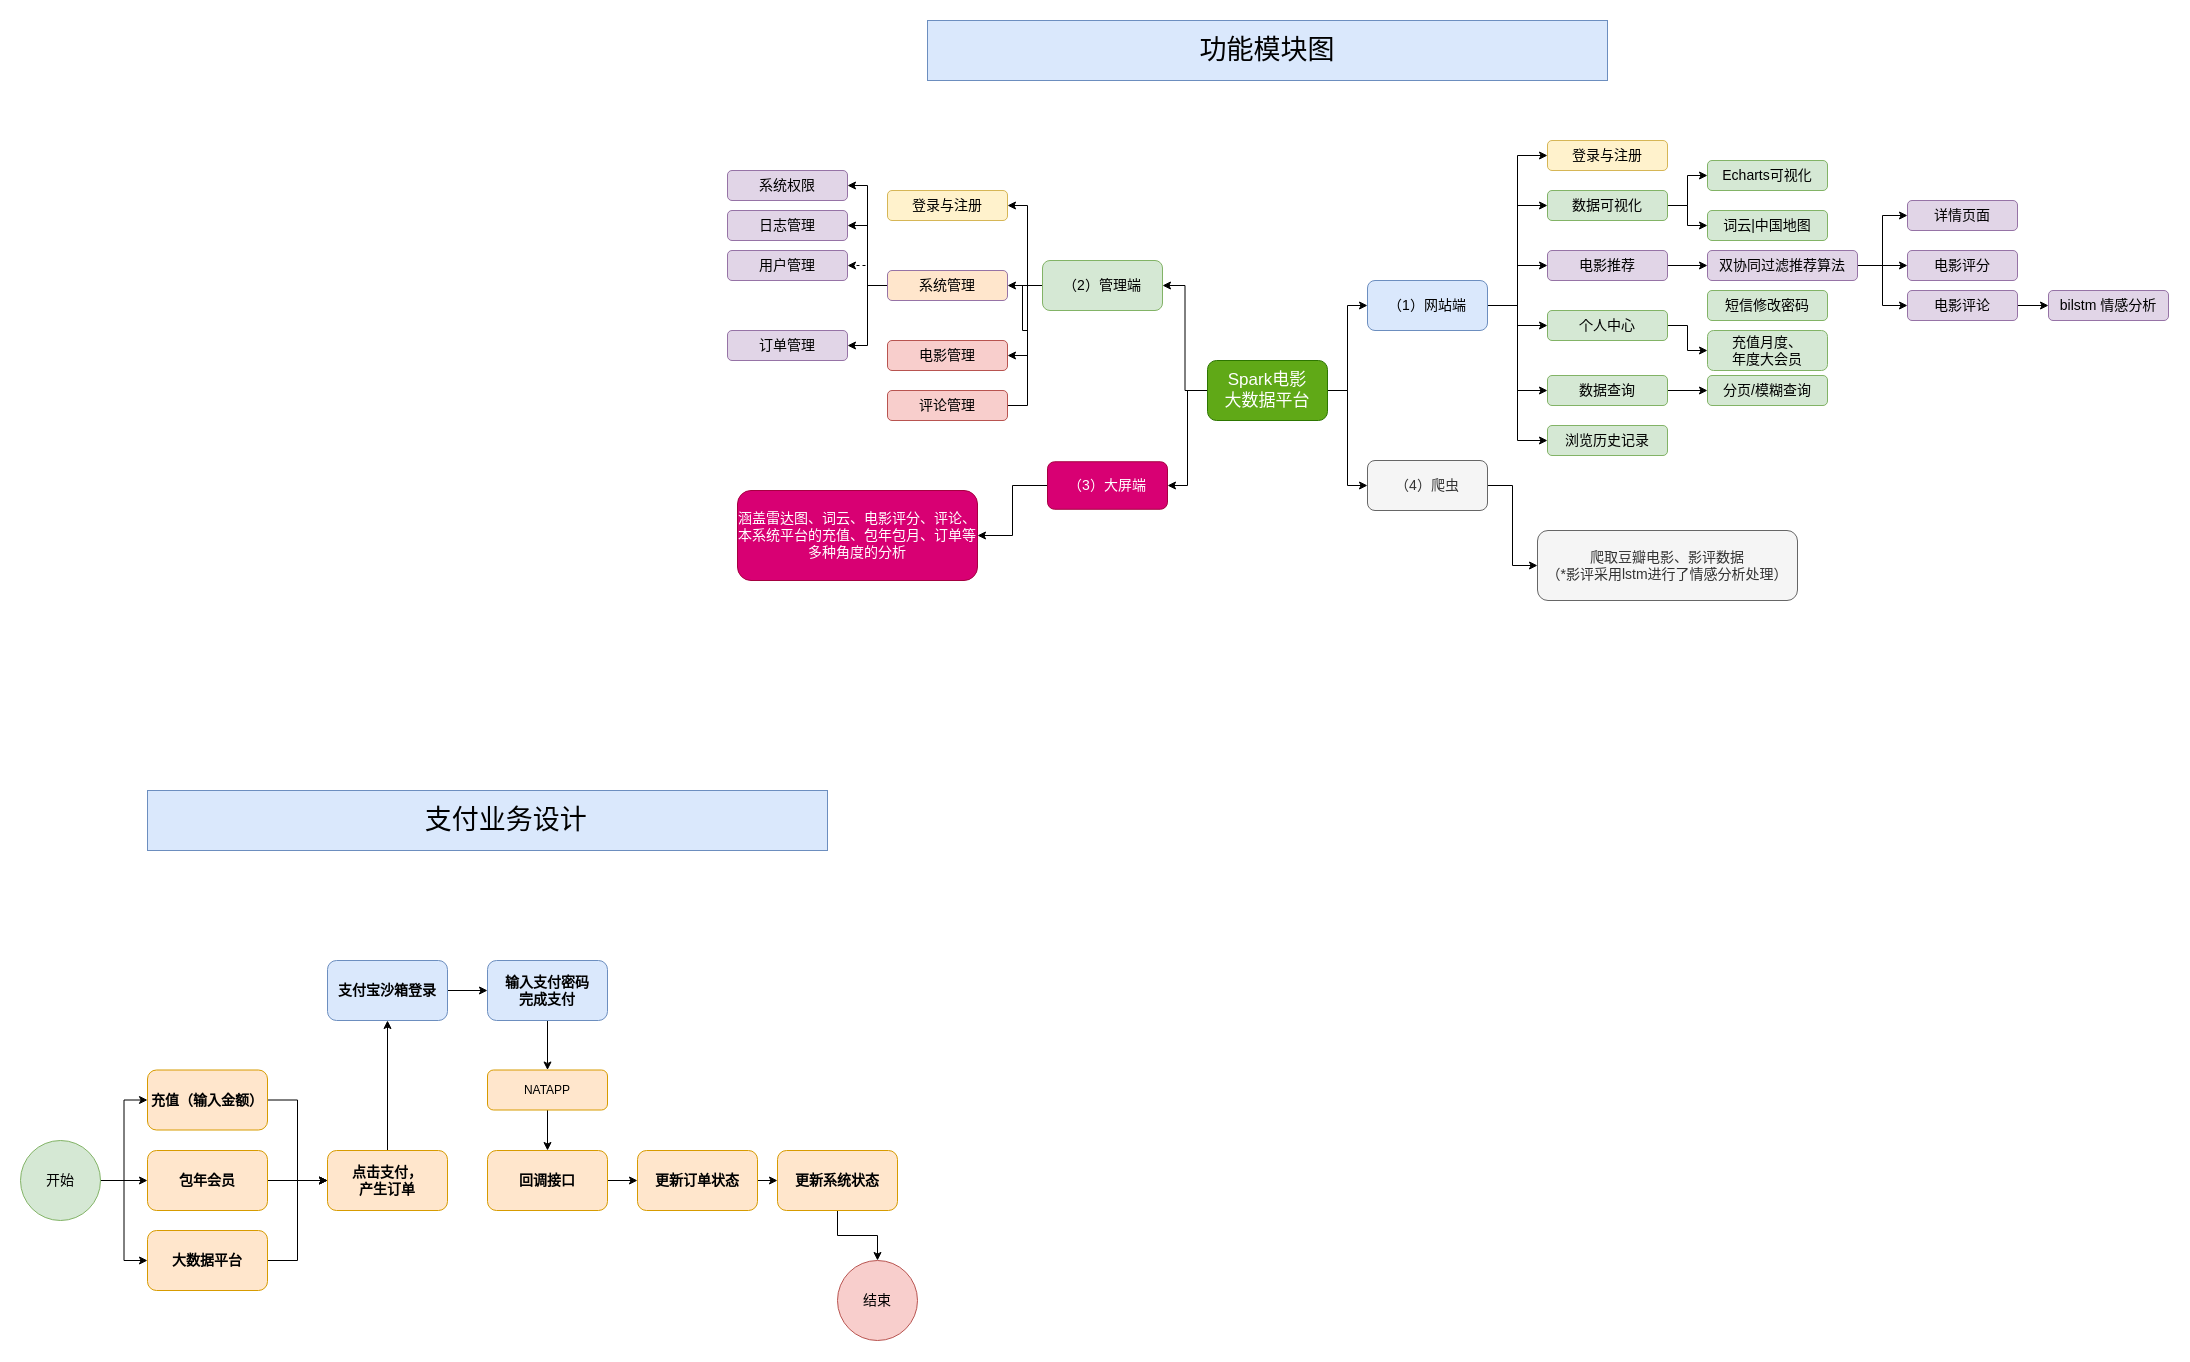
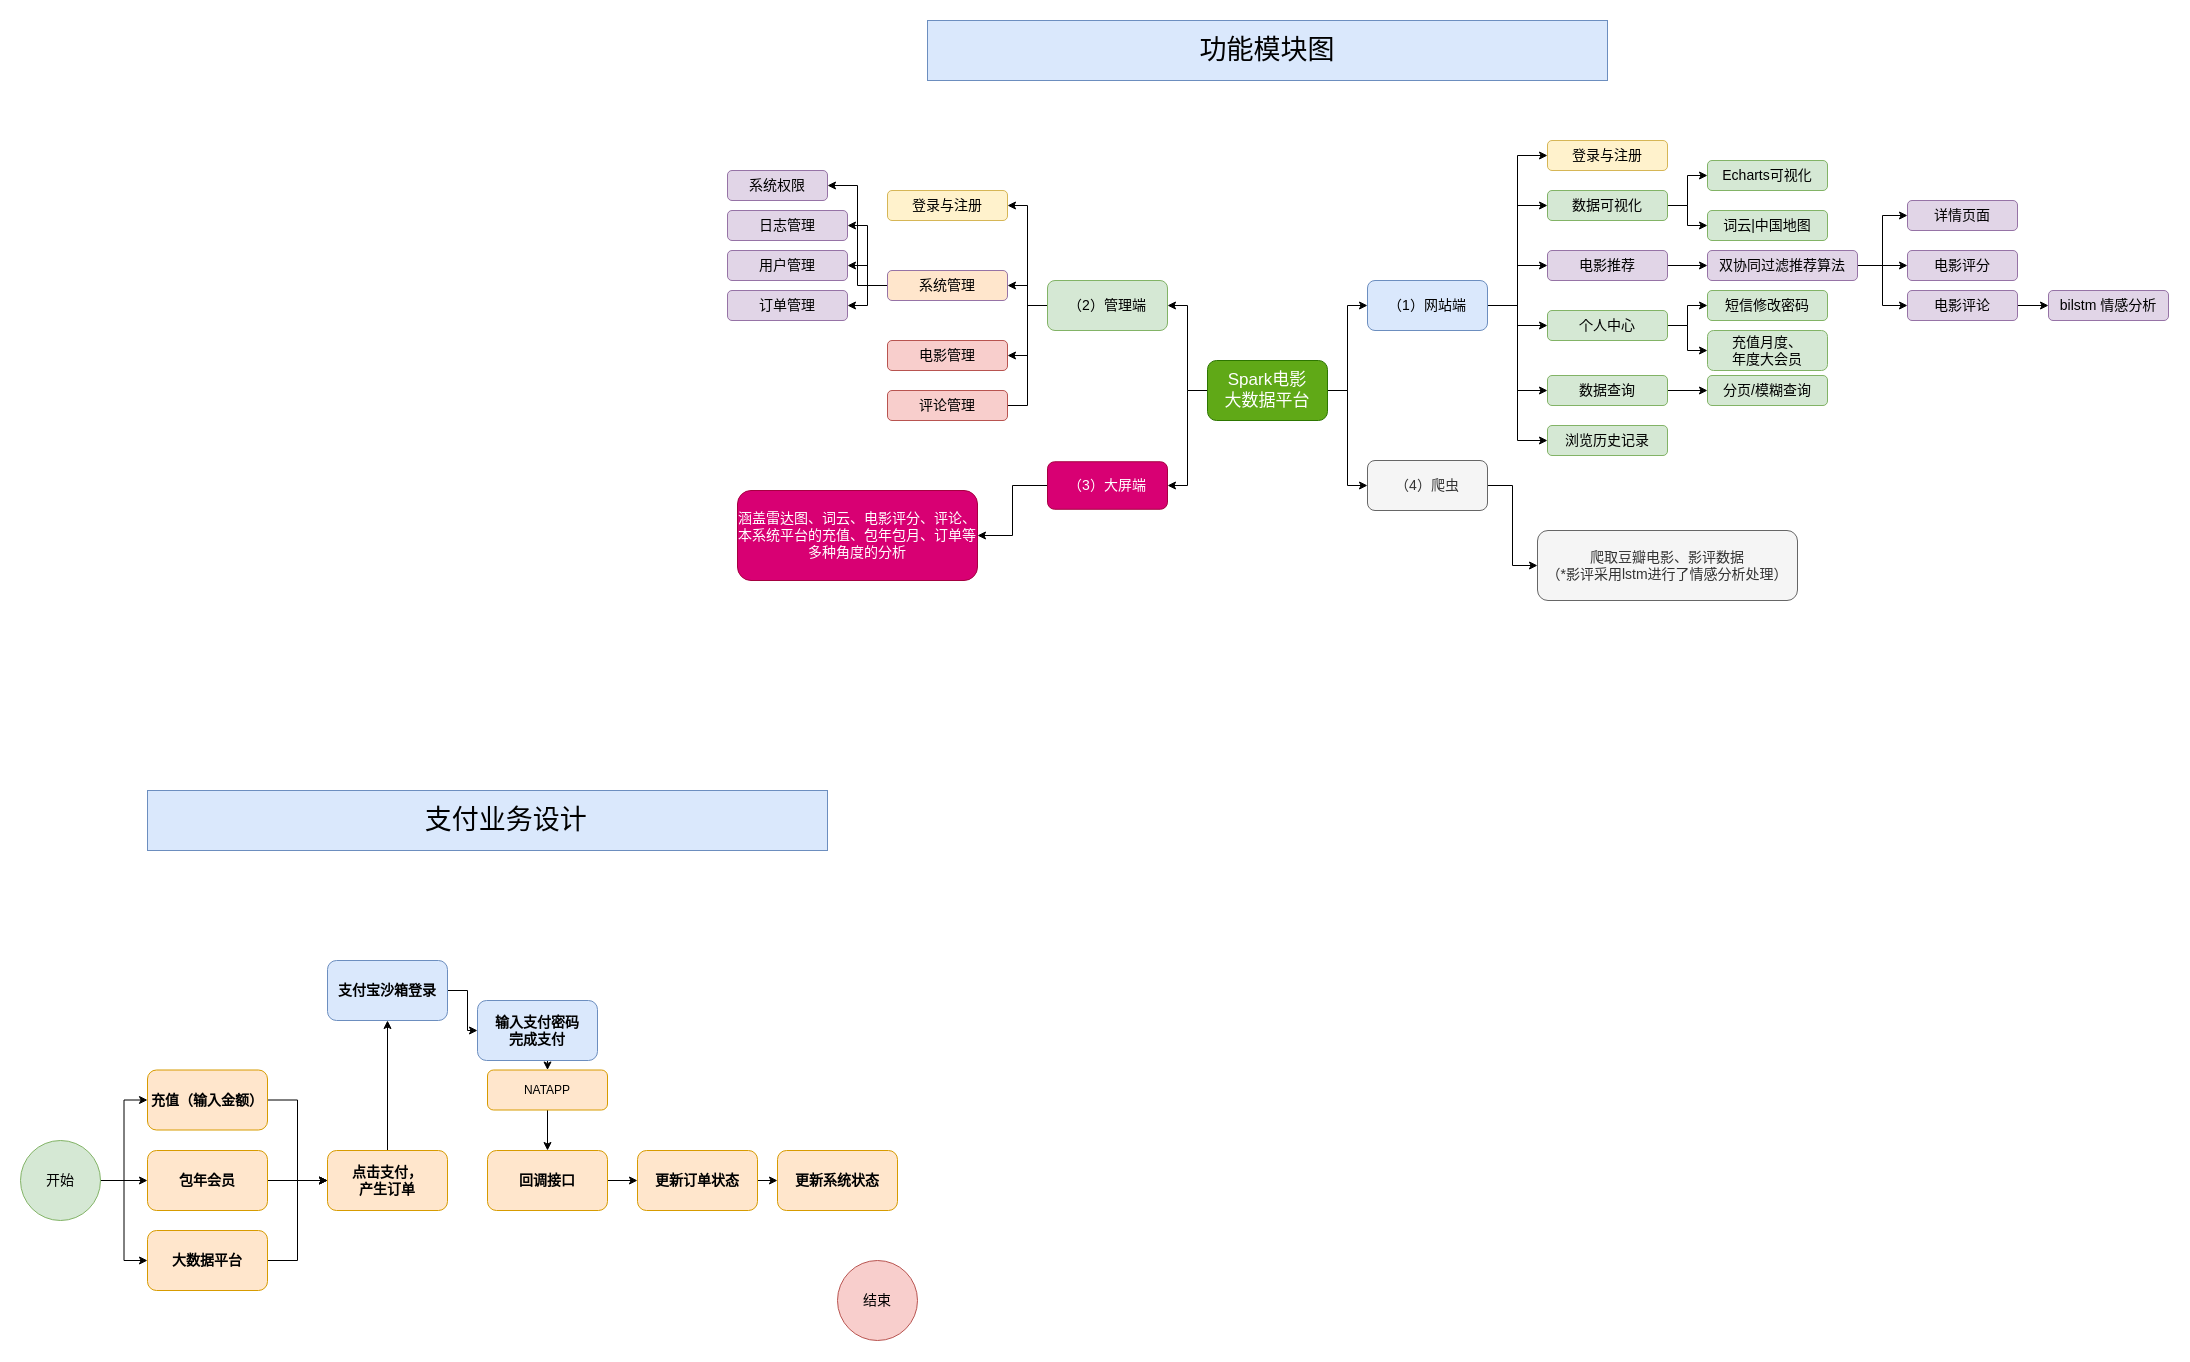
(788, 186) -> (778, 186)
(860, 266) -> (860, 266)
(1103, 286) -> (1108, 306)
none -> (1688, 309)
(788, 346) -> (788, 306)
(548, 991) -> (538, 1031)
(854, 1236) -> none
